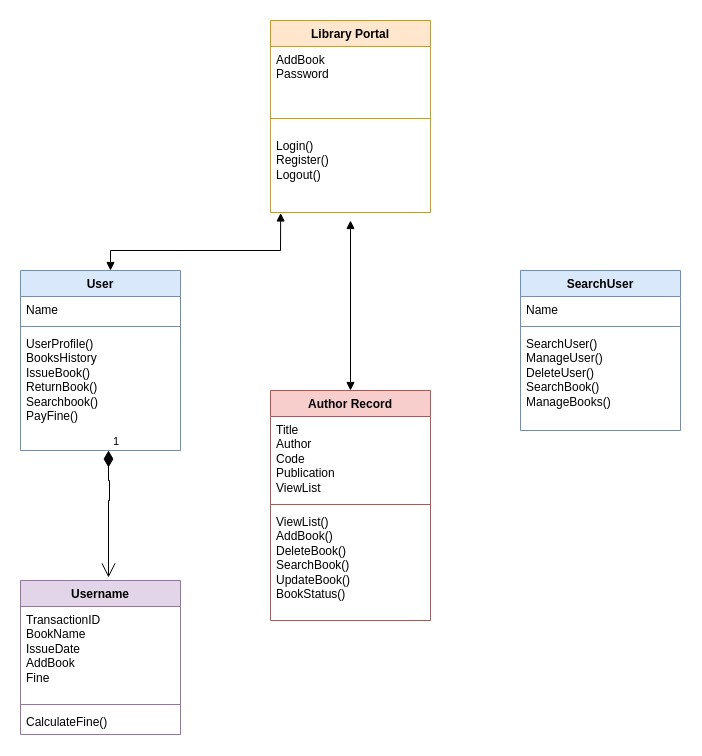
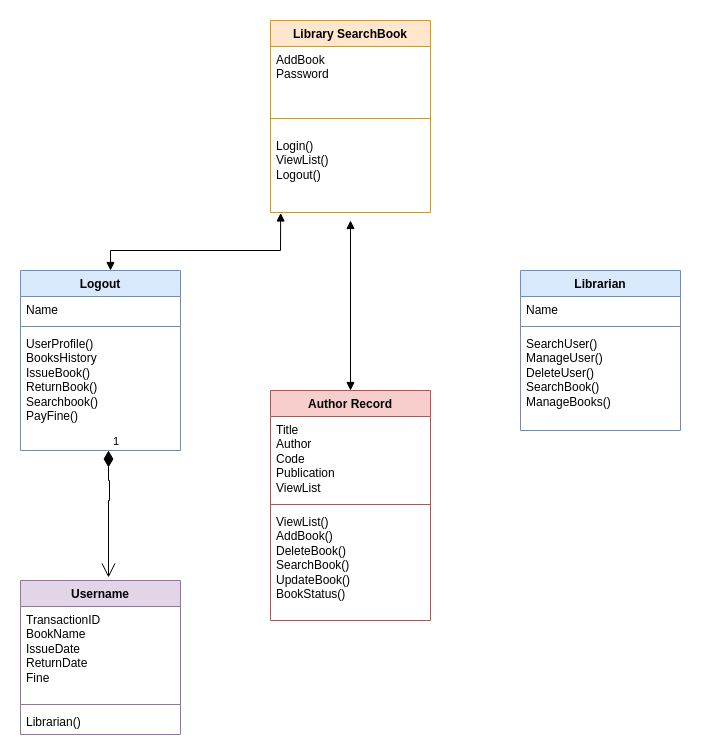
(351, 35) -> (351, 35)
(309, 161) -> (307, 161)
(101, 285) -> (101, 285)
(601, 285) -> (601, 285)
(69, 650) -> (69, 650)
(72, 723) -> (60, 723)
